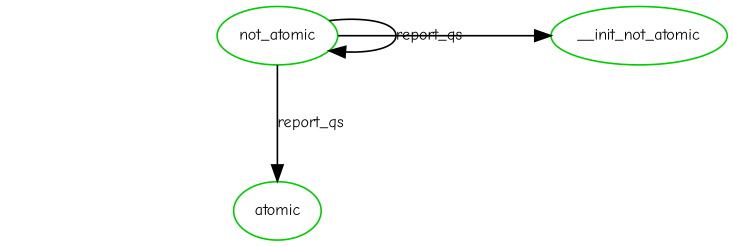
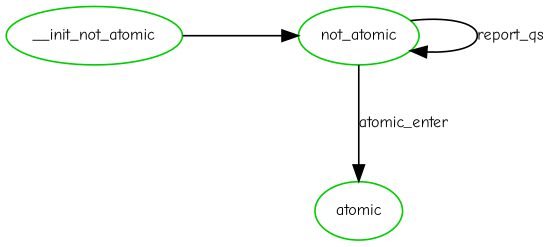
(436, 36) -> (232, 36)
(311, 123) -> (403, 123)
